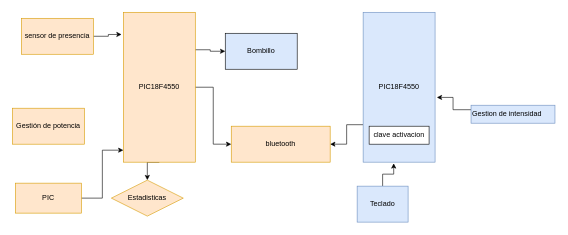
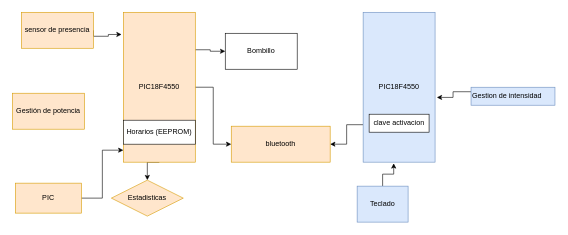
(57, 36) -> (57, 30)
(261, 51) -> (261, 51)
(513, 114) -> (513, 96)
(48, 126) -> (48, 111)
none -> (159, 132)
(399, 135) -> (399, 123)
